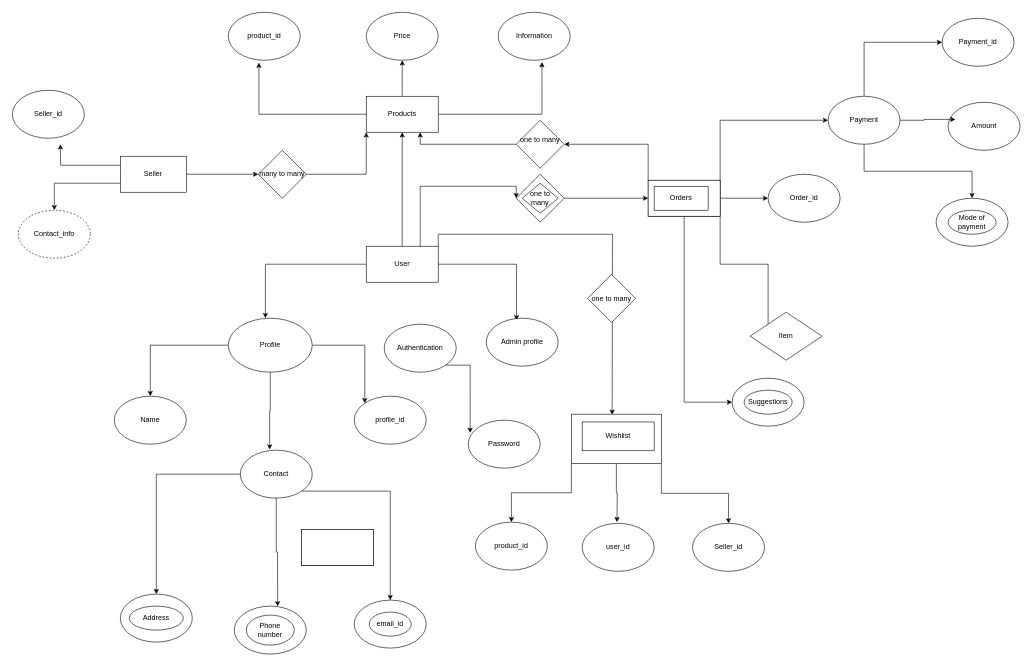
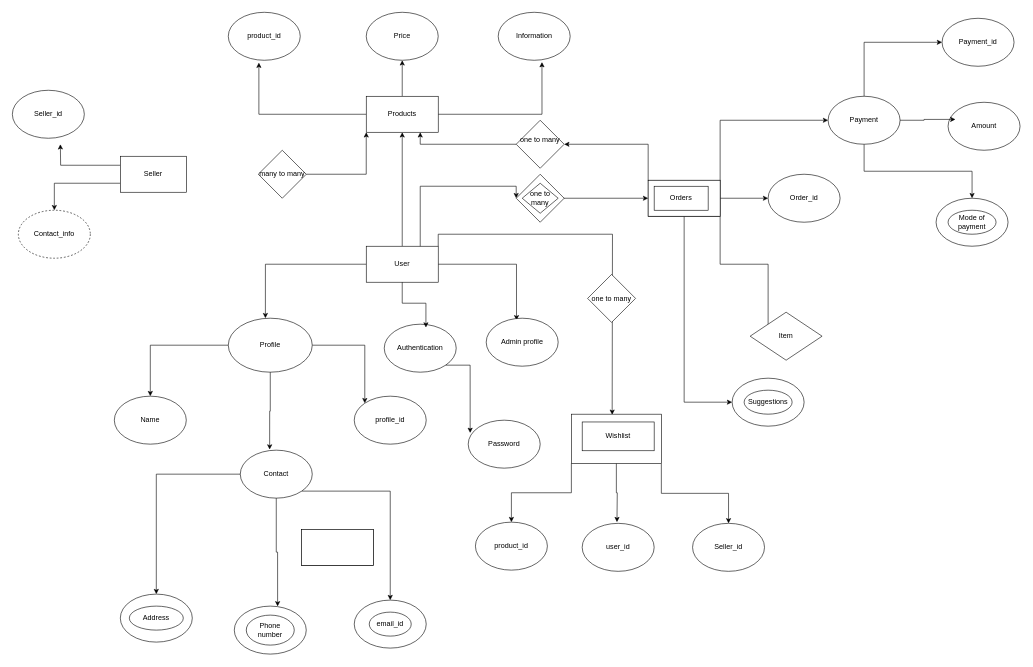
(252, 174) -> none
none -> (402, 302)
